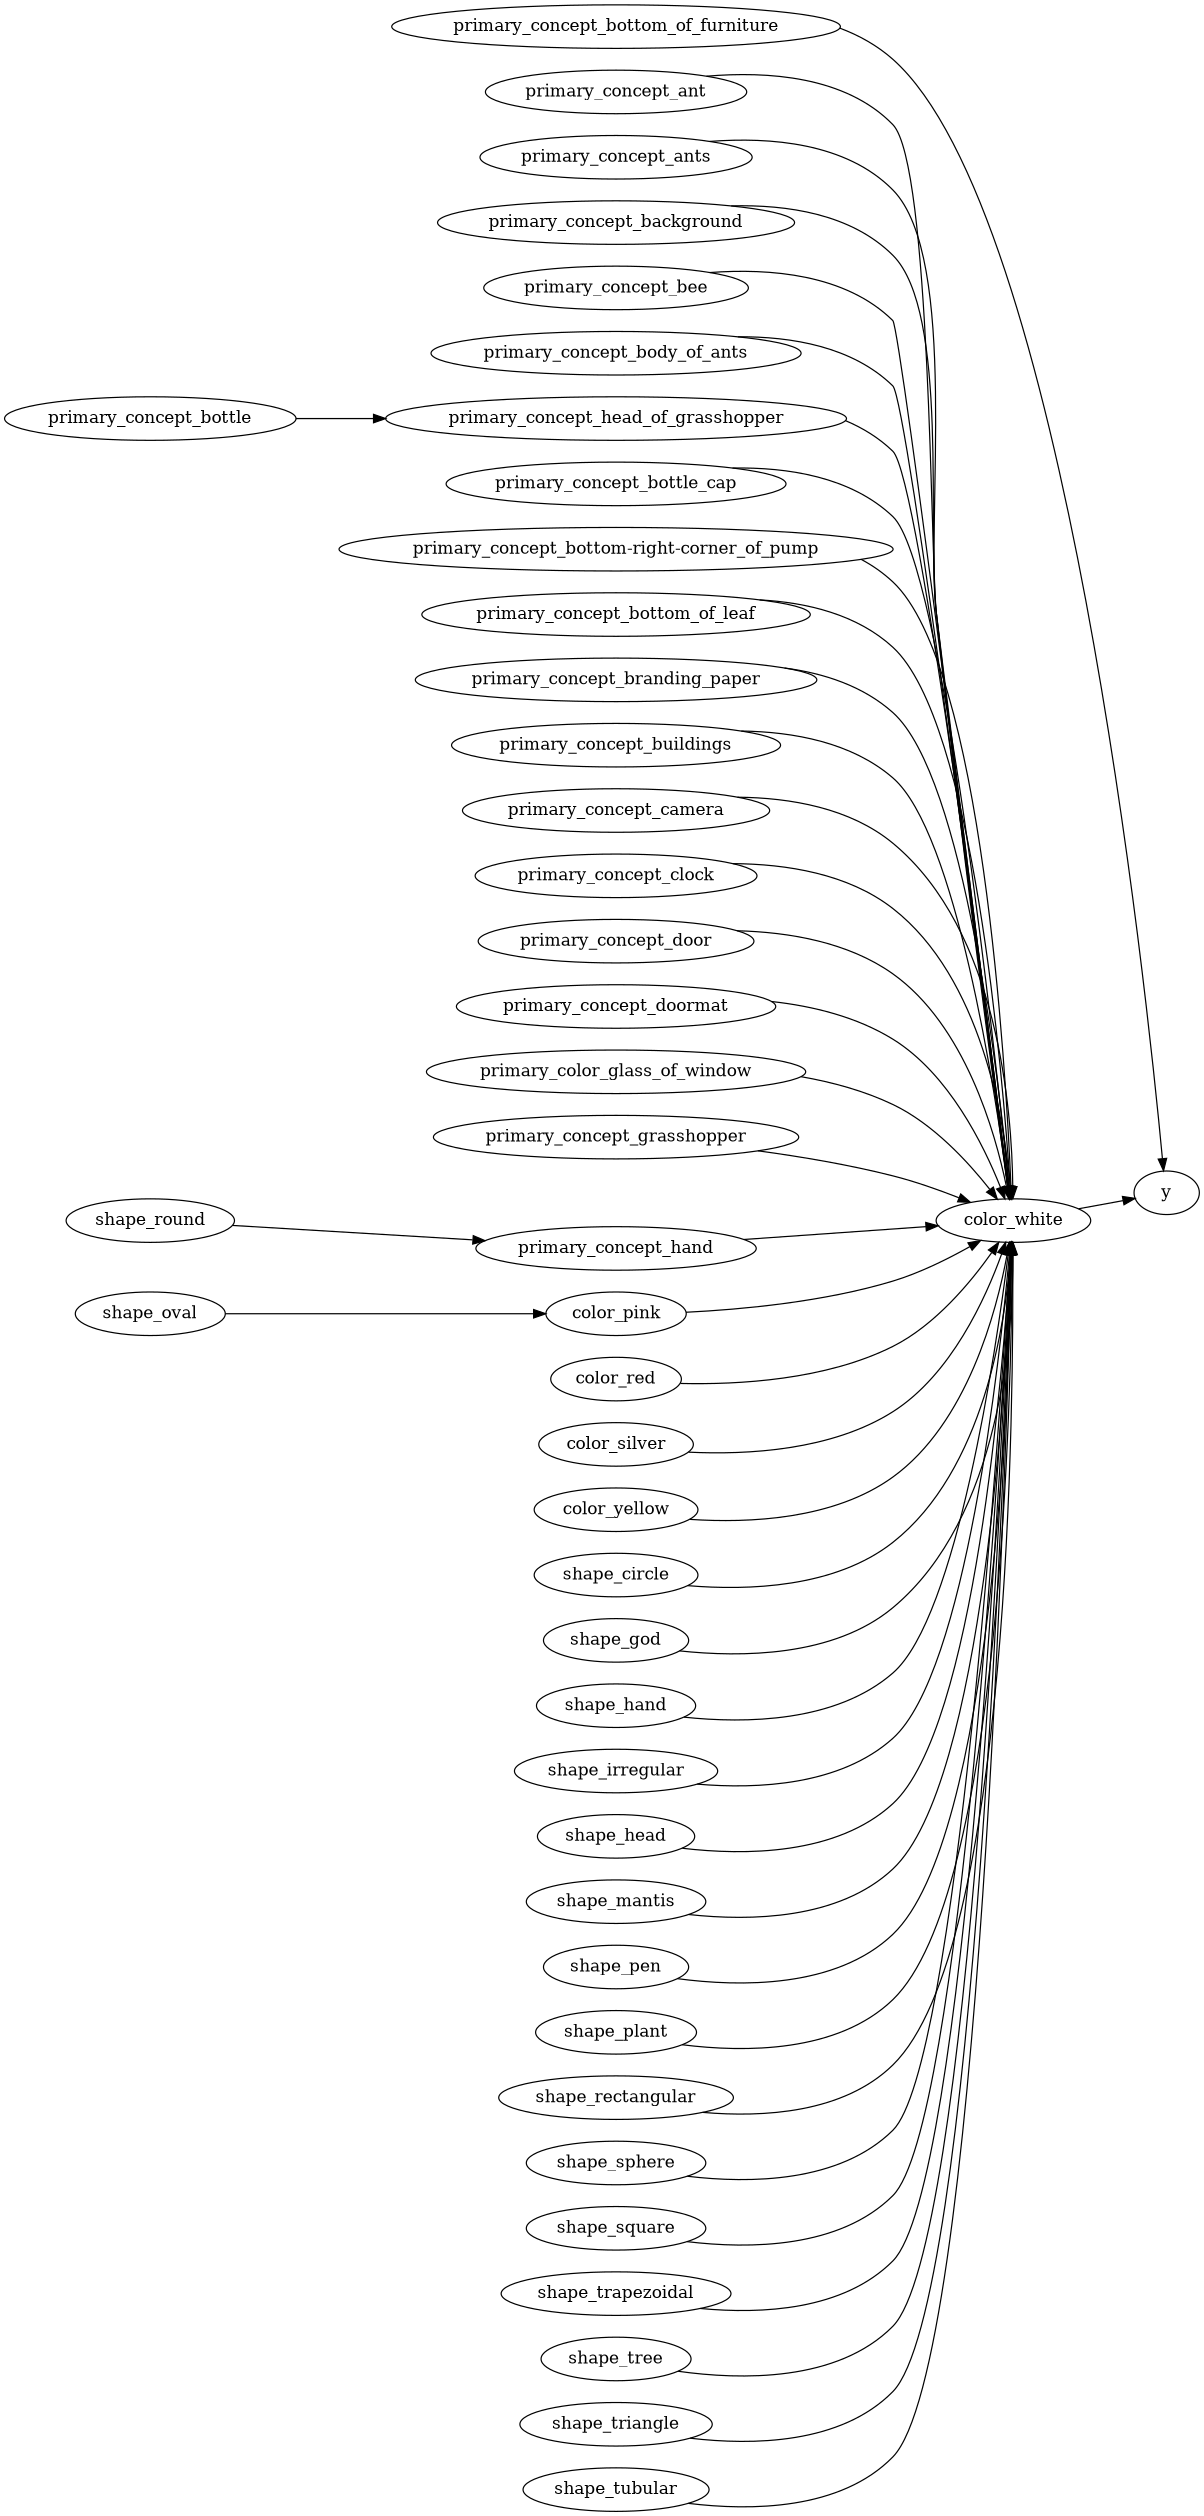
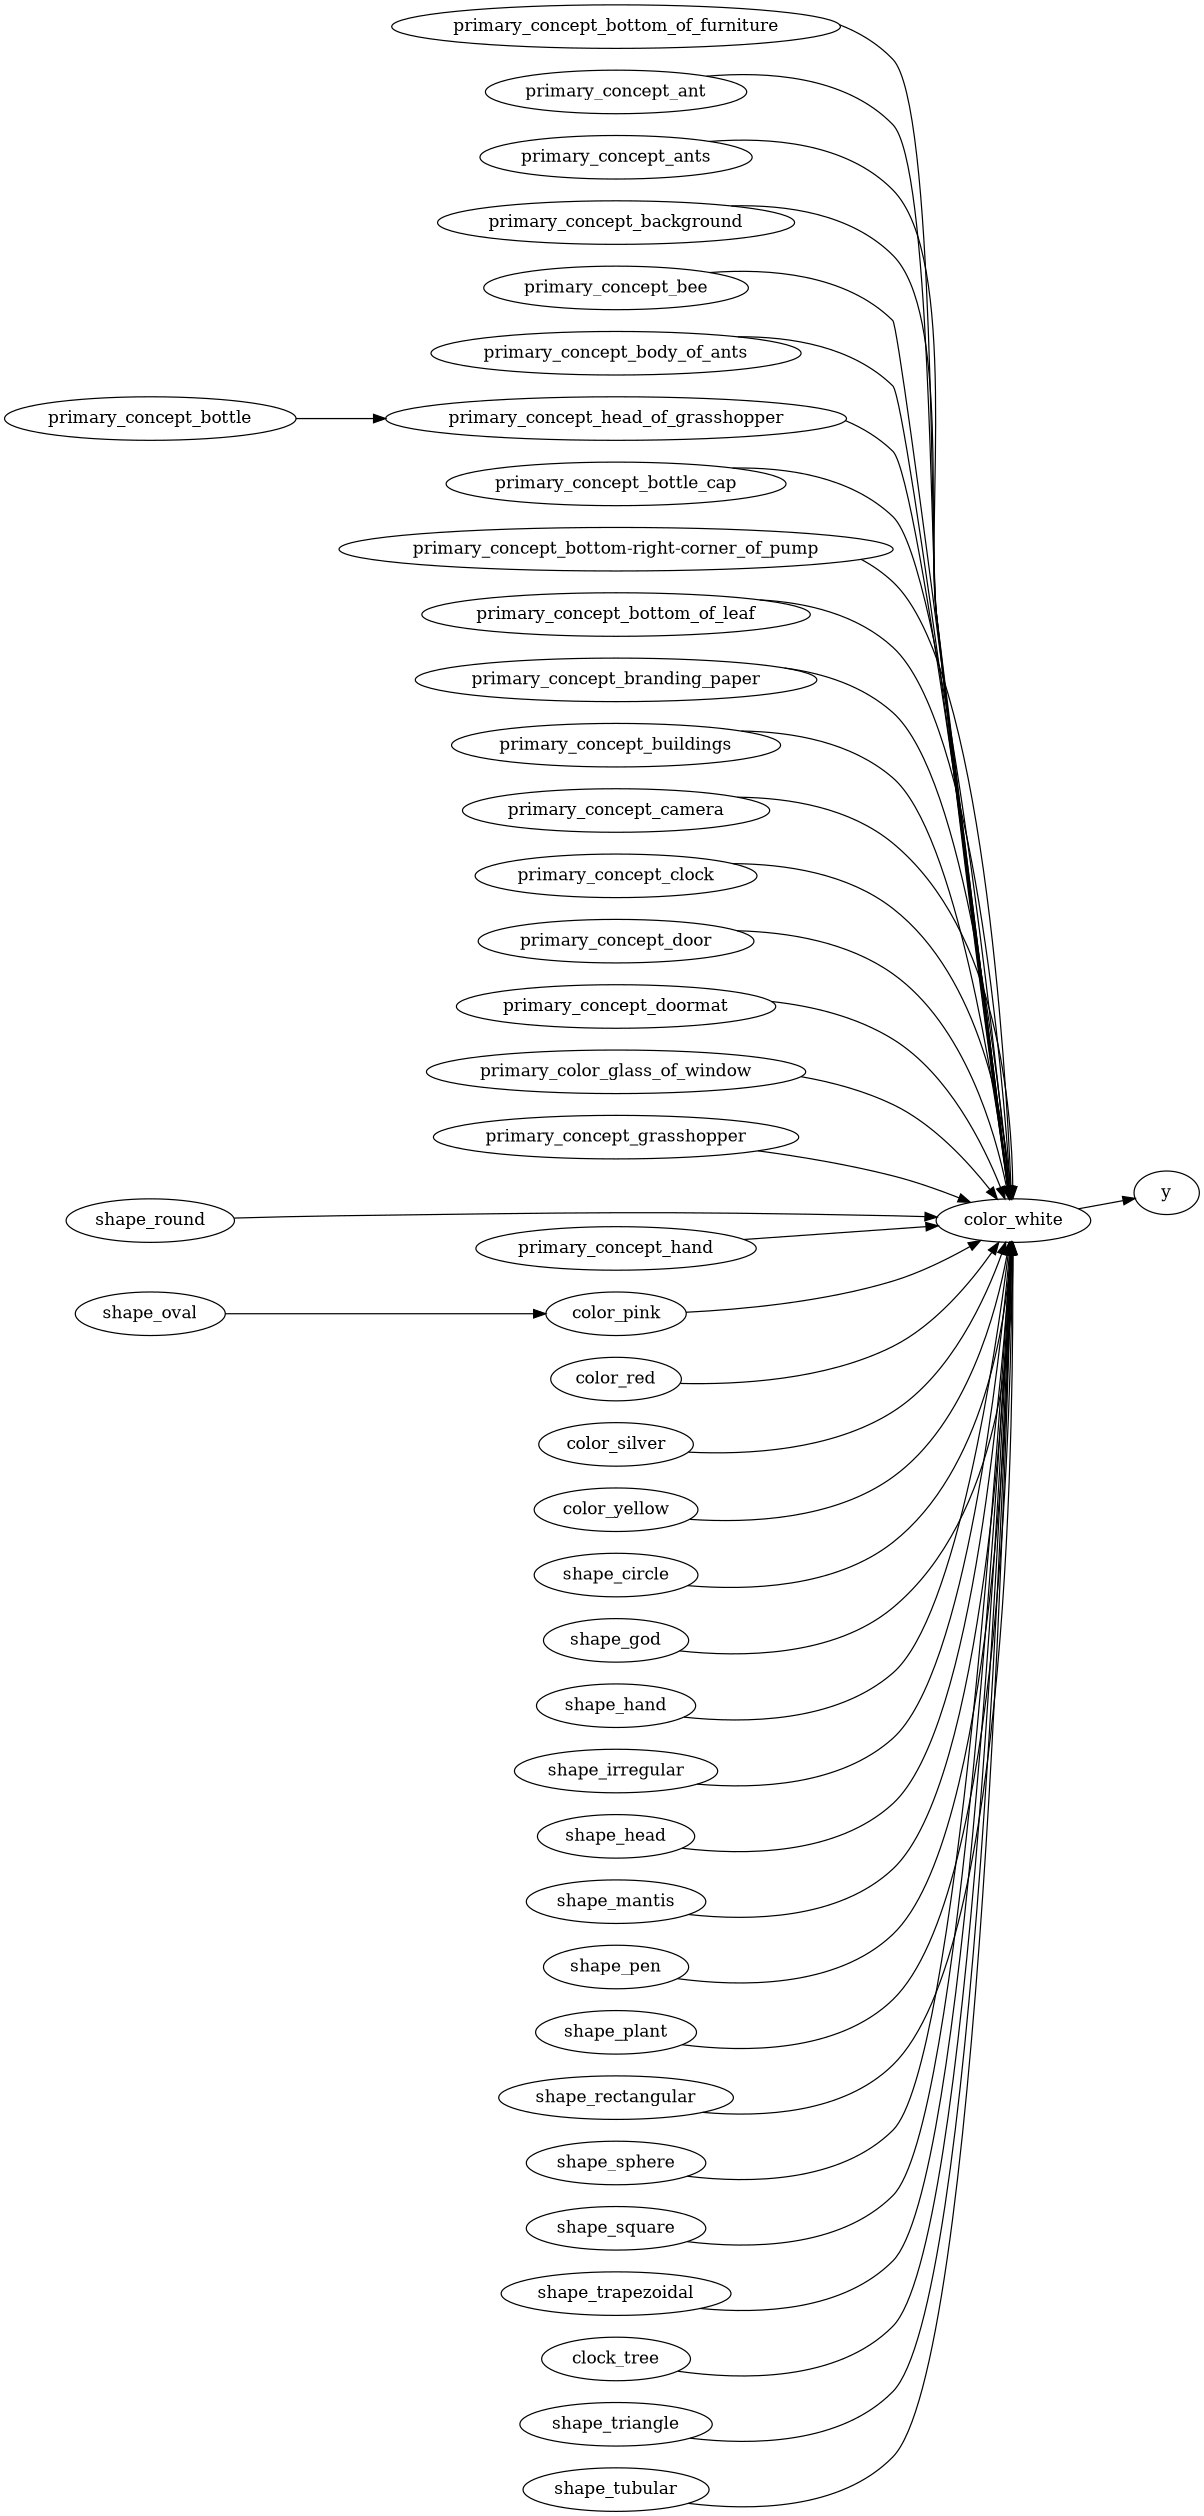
(1078, 562) -> (935, 591)
(353, 1233) -> (580, 1213)
(616, 2359) -> (616, 2359)
